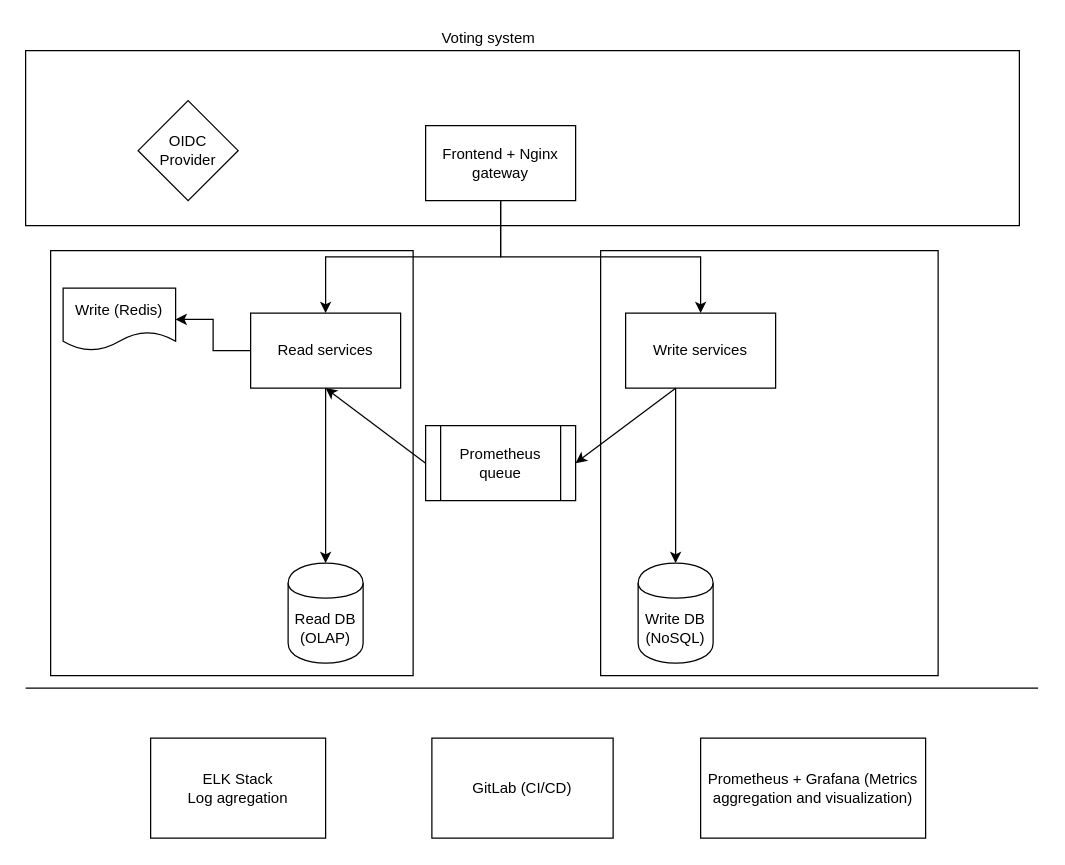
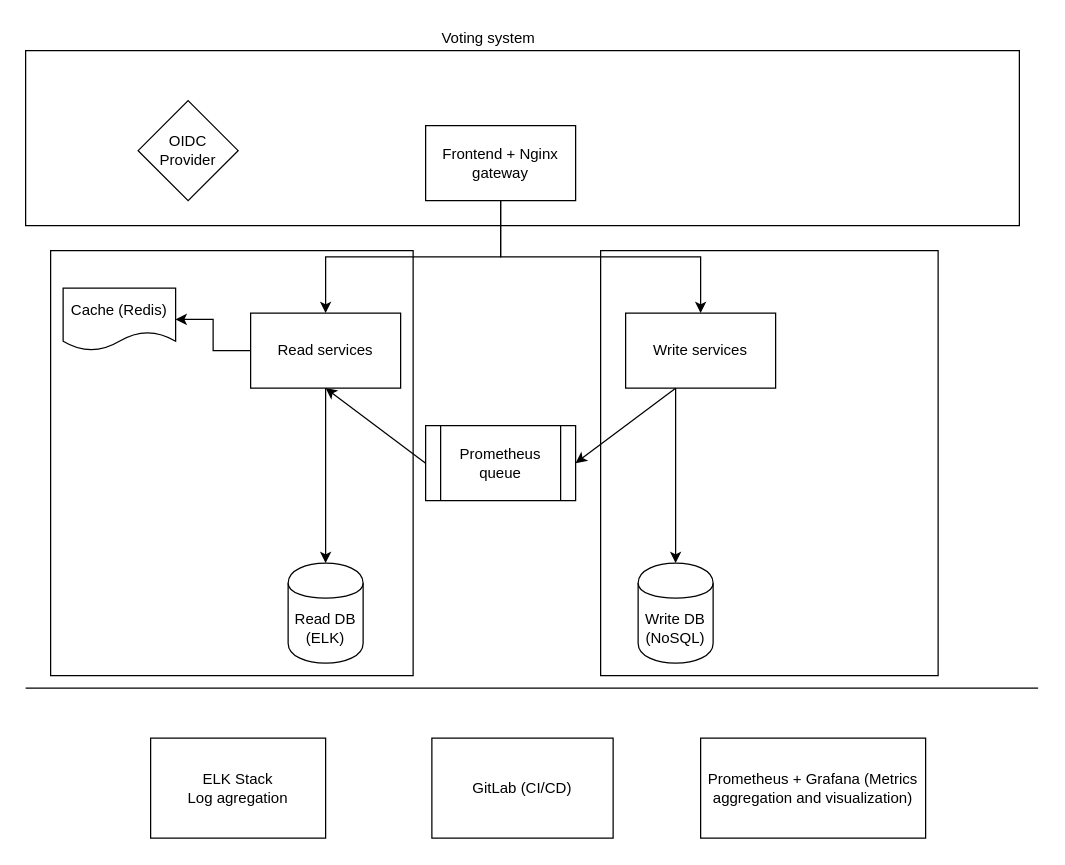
(119, 311) -> (119, 311)
(326, 628) -> (326, 628)
